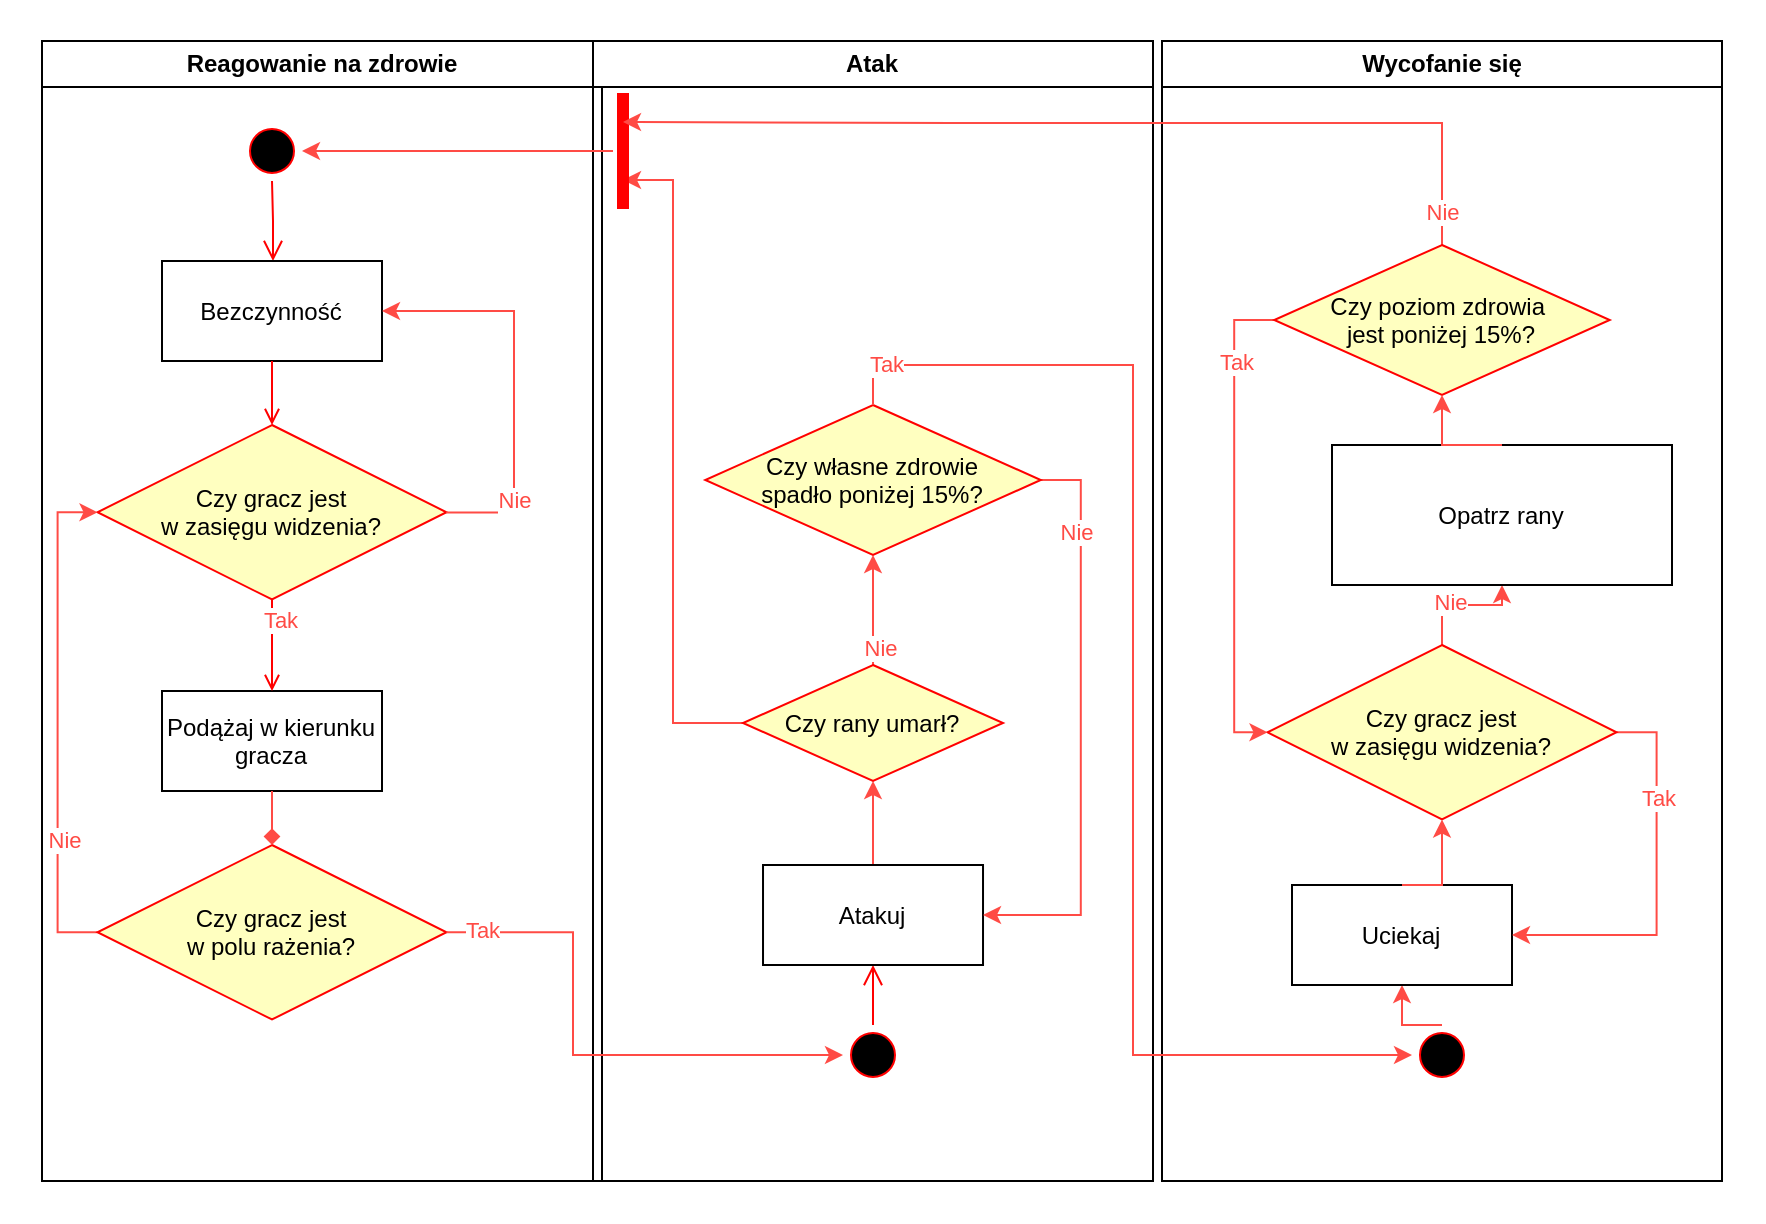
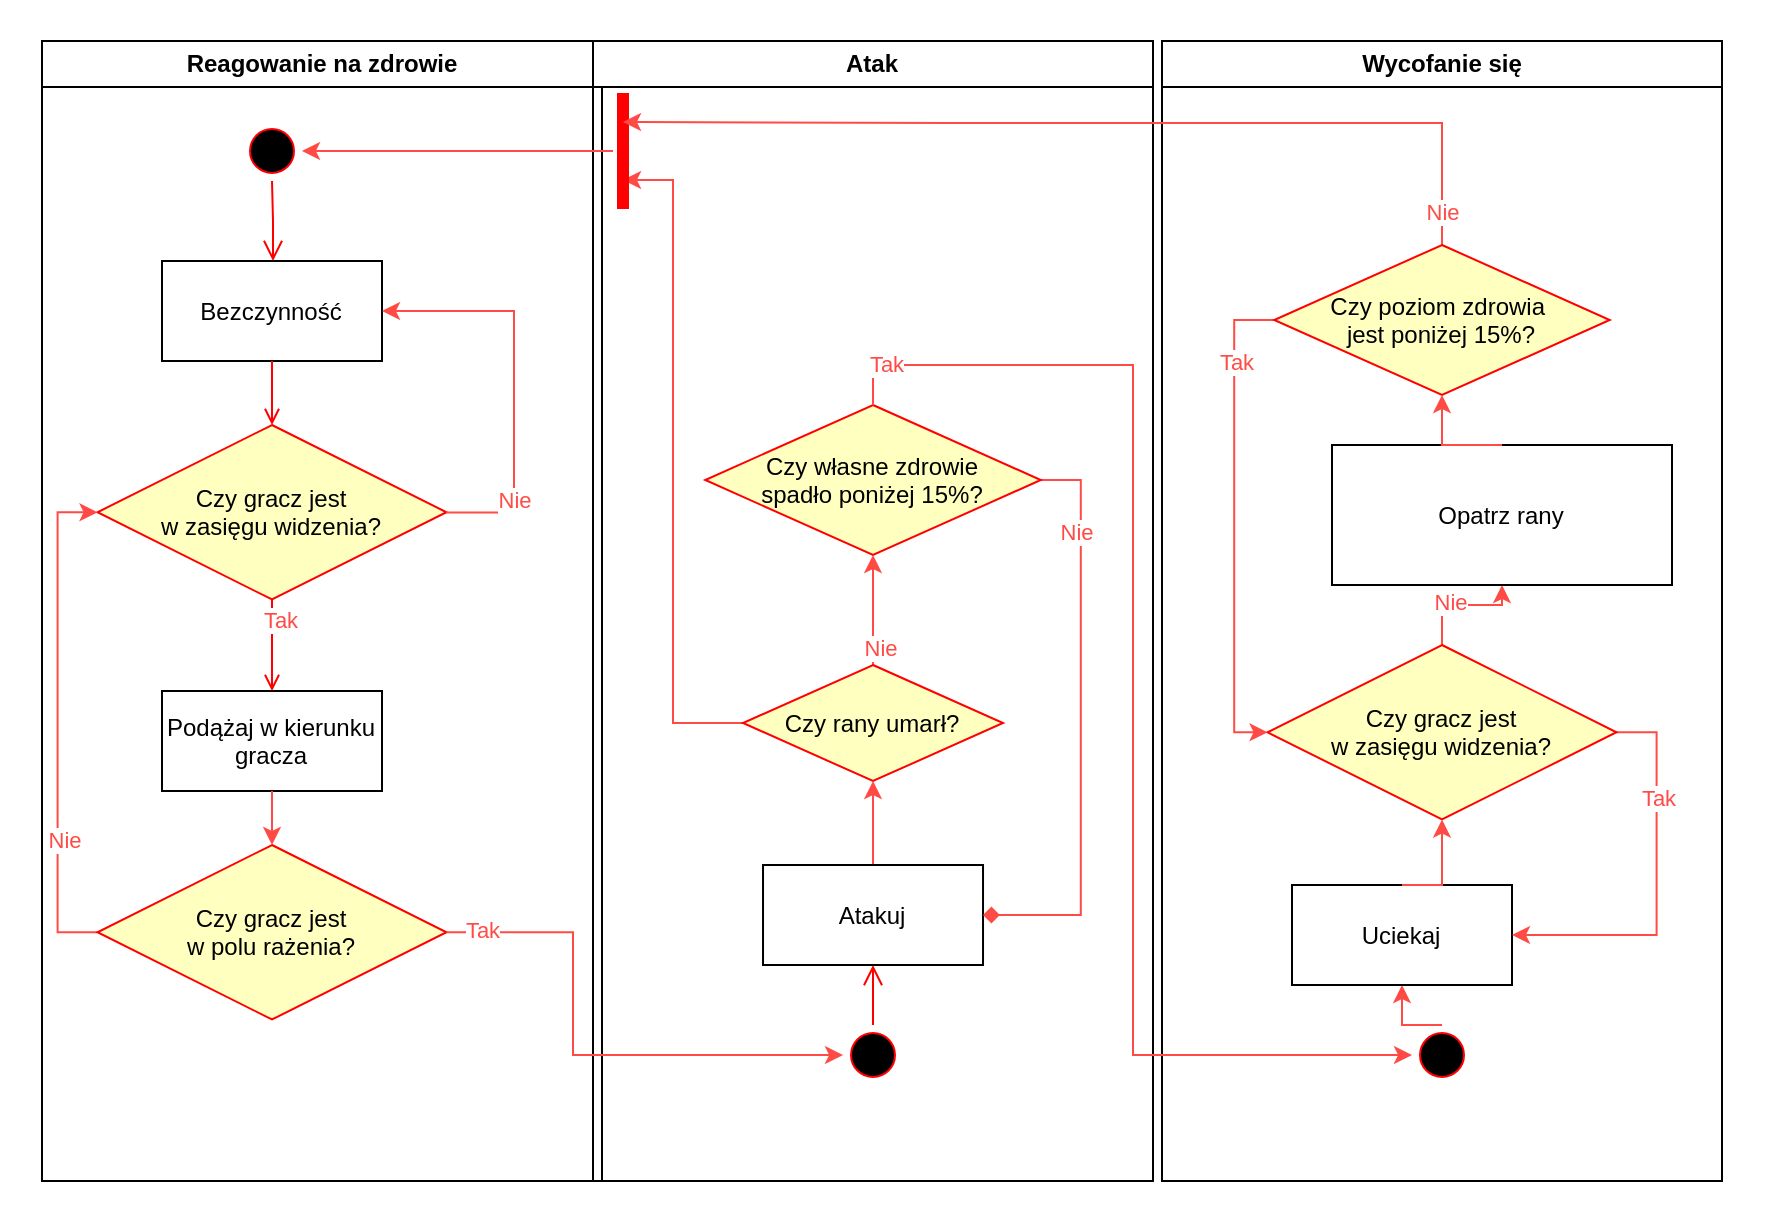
(272, 829) -> (272, 830)
(998, 915) -> (999, 915)
